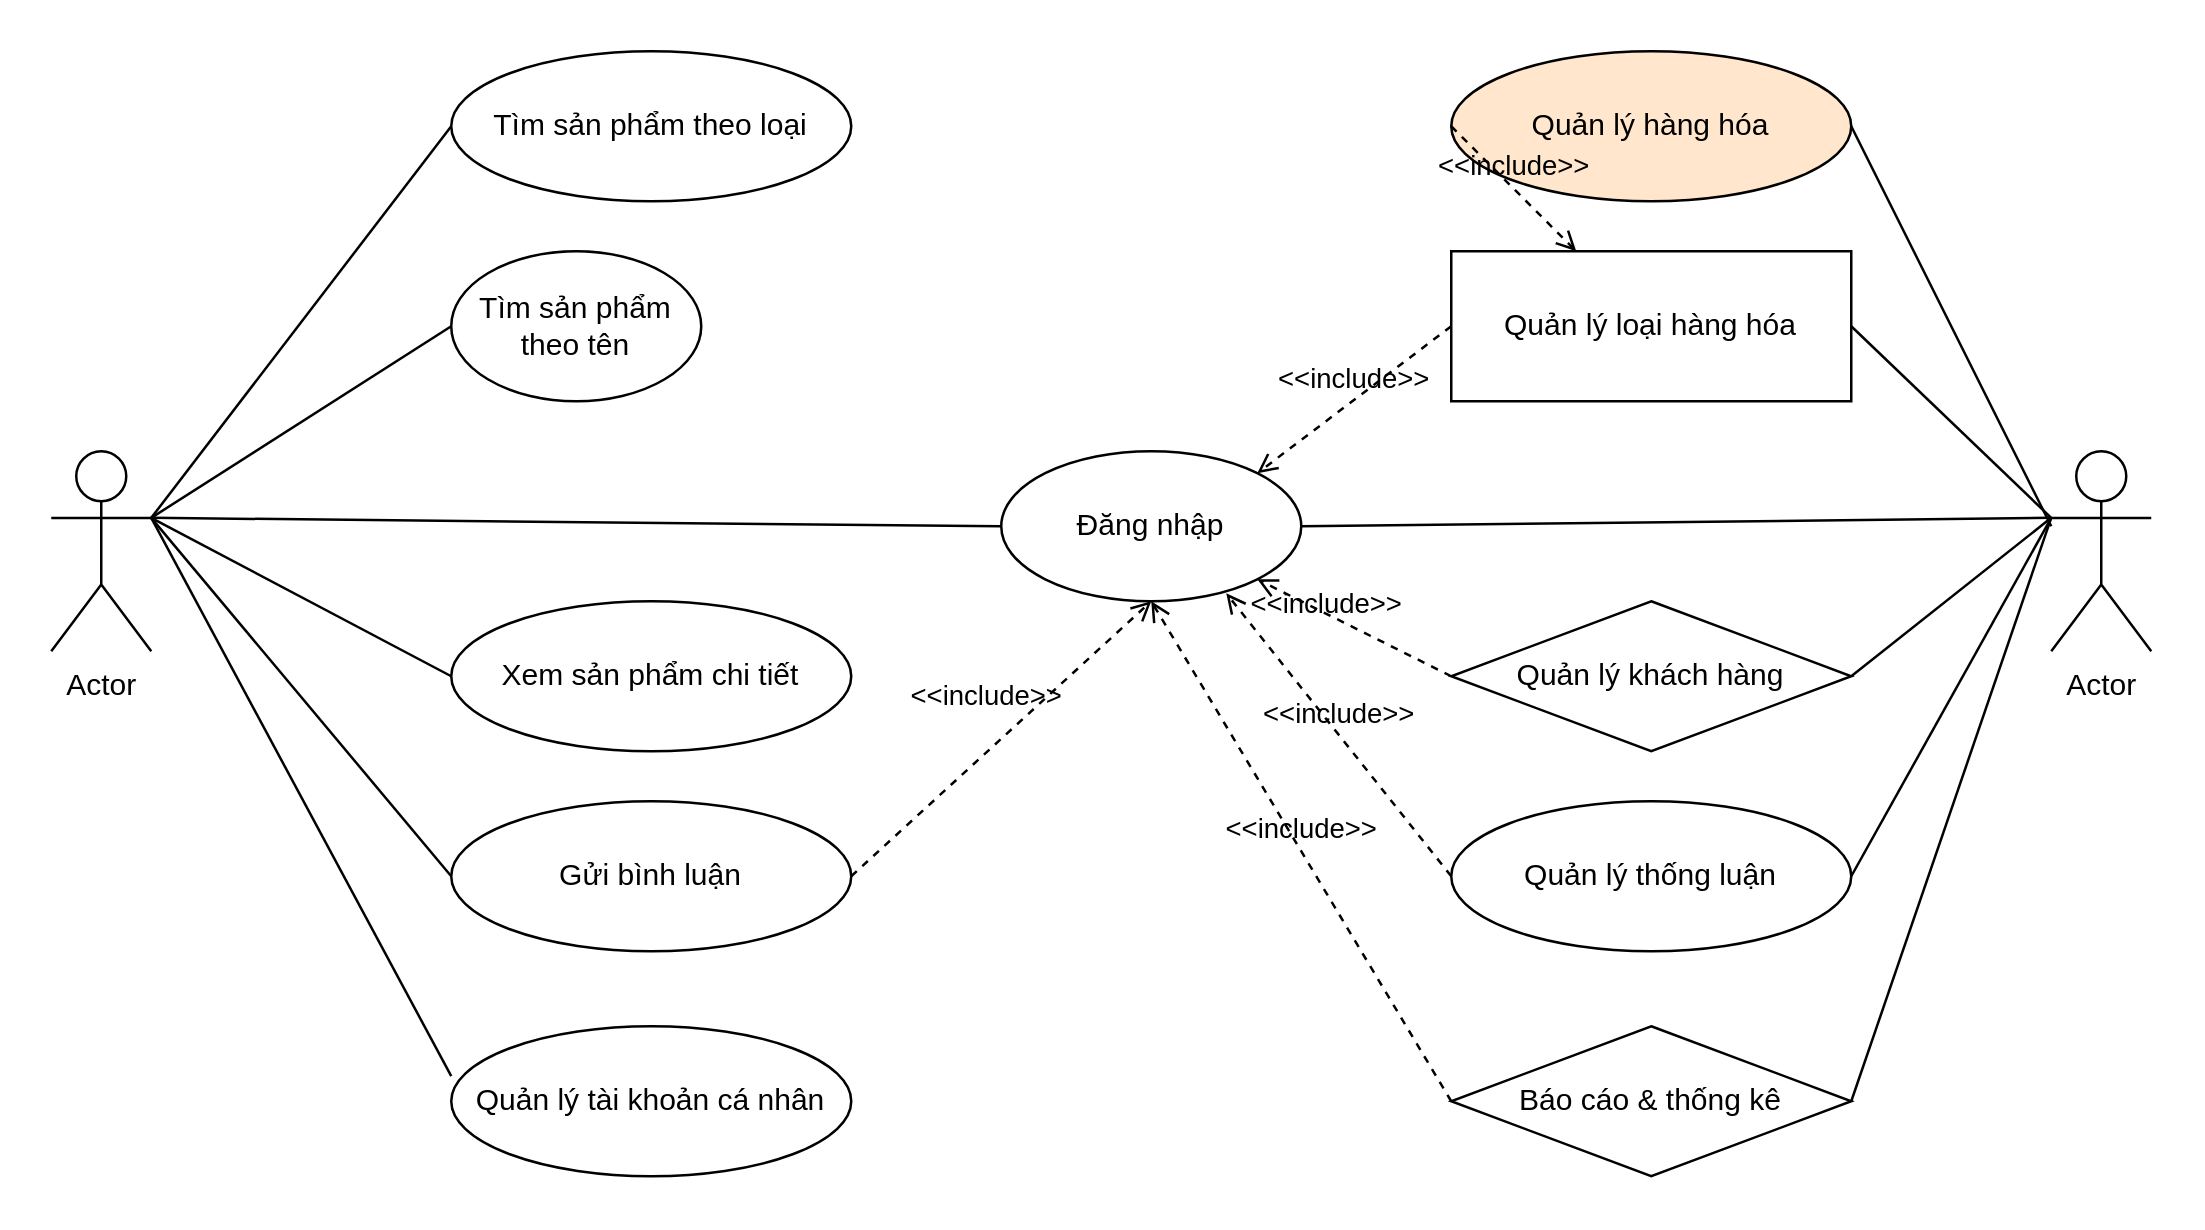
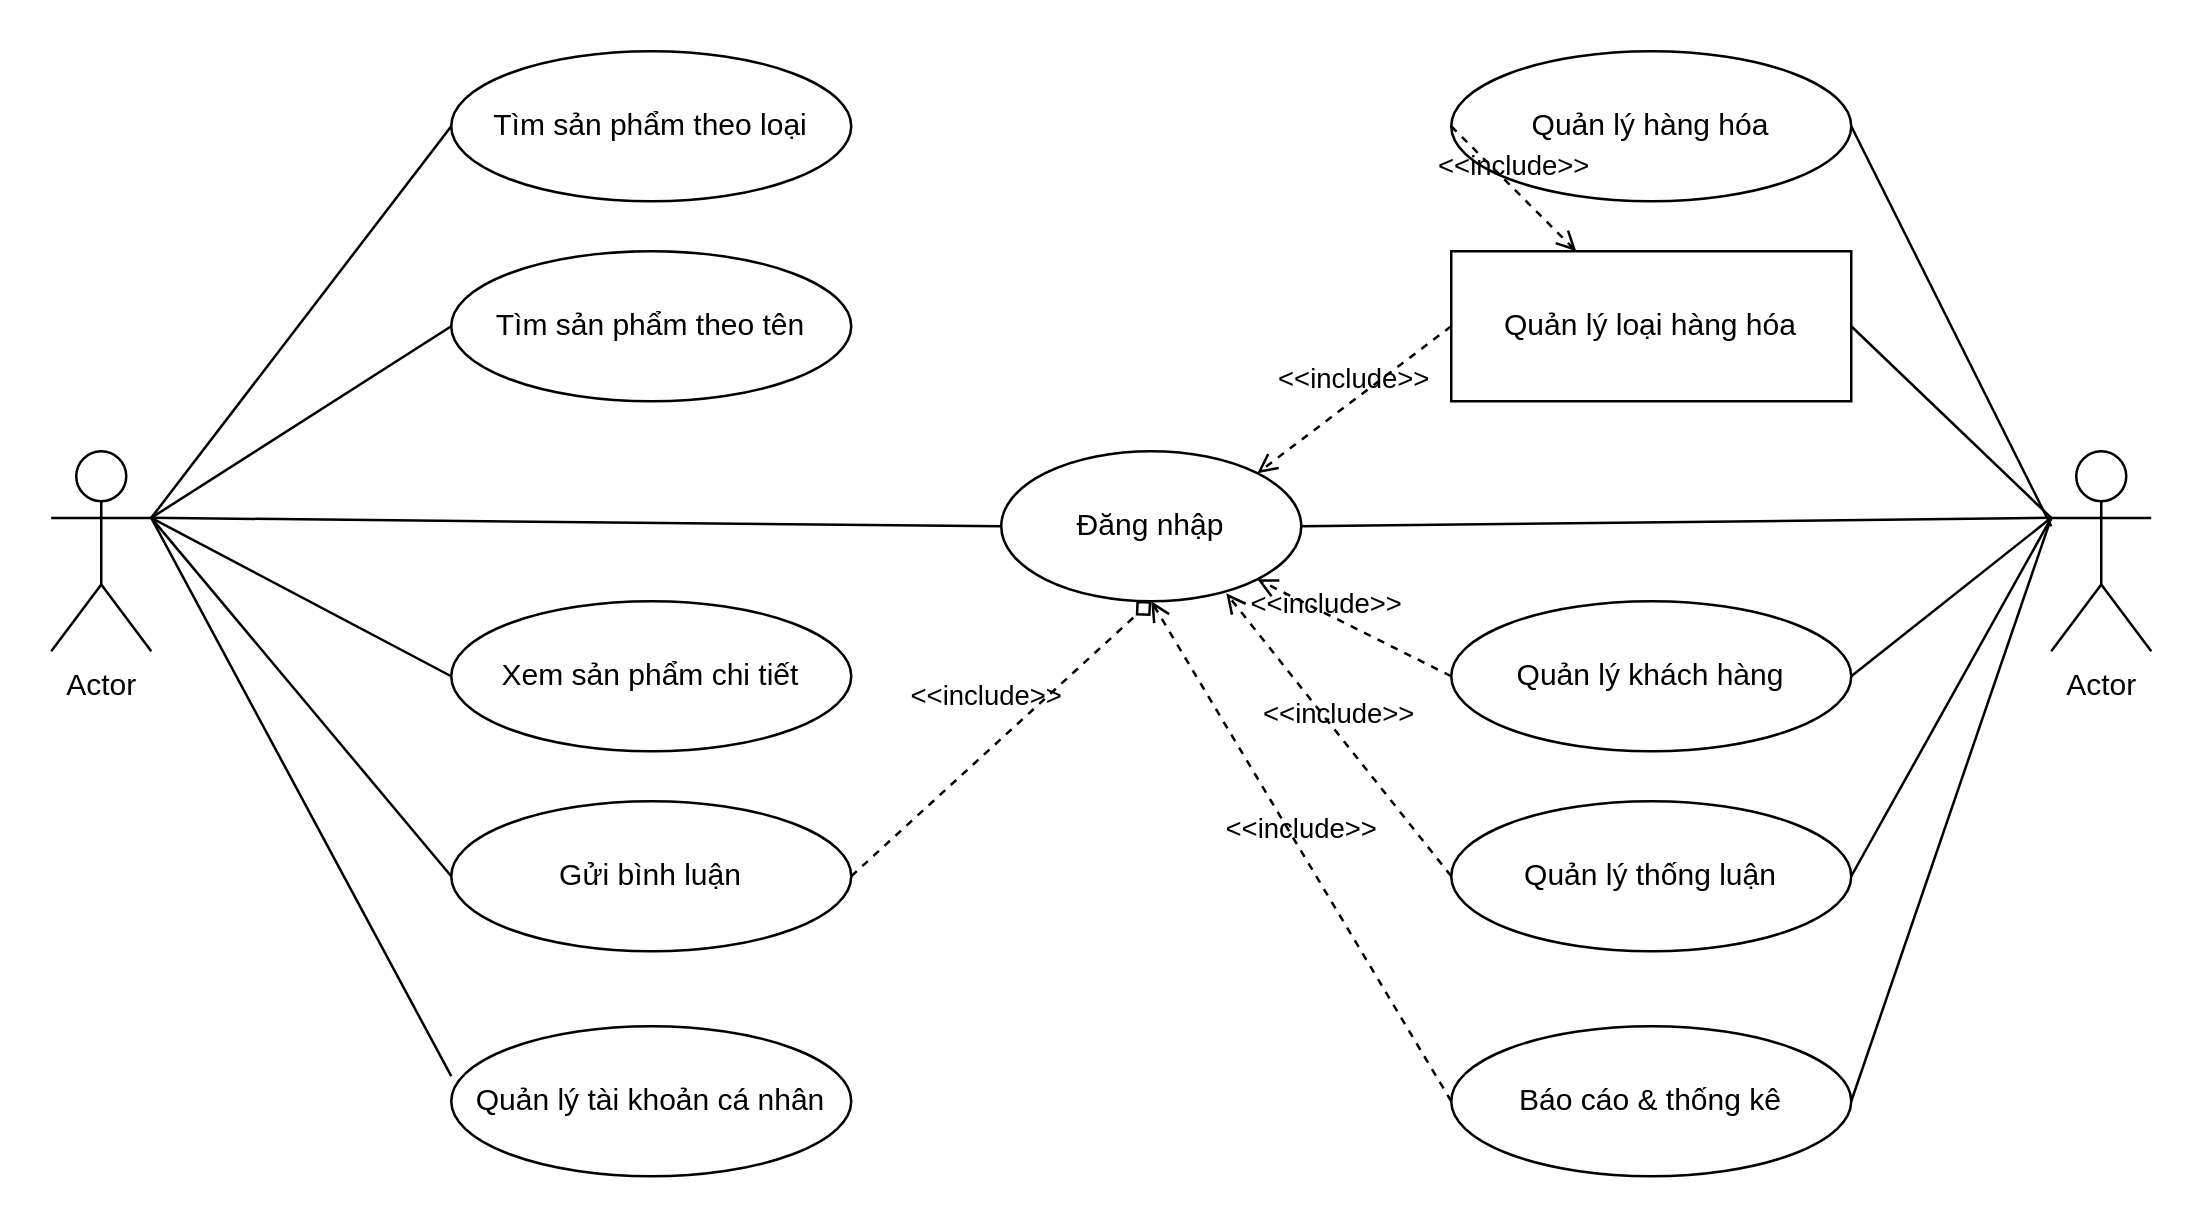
(1651, 126) -> (1651, 126)
(576, 326) -> (651, 326)
(1140, 611) -> (1136, 616)
(1651, 676) -> (1651, 676)
(1651, 1101) -> (1651, 1101)
